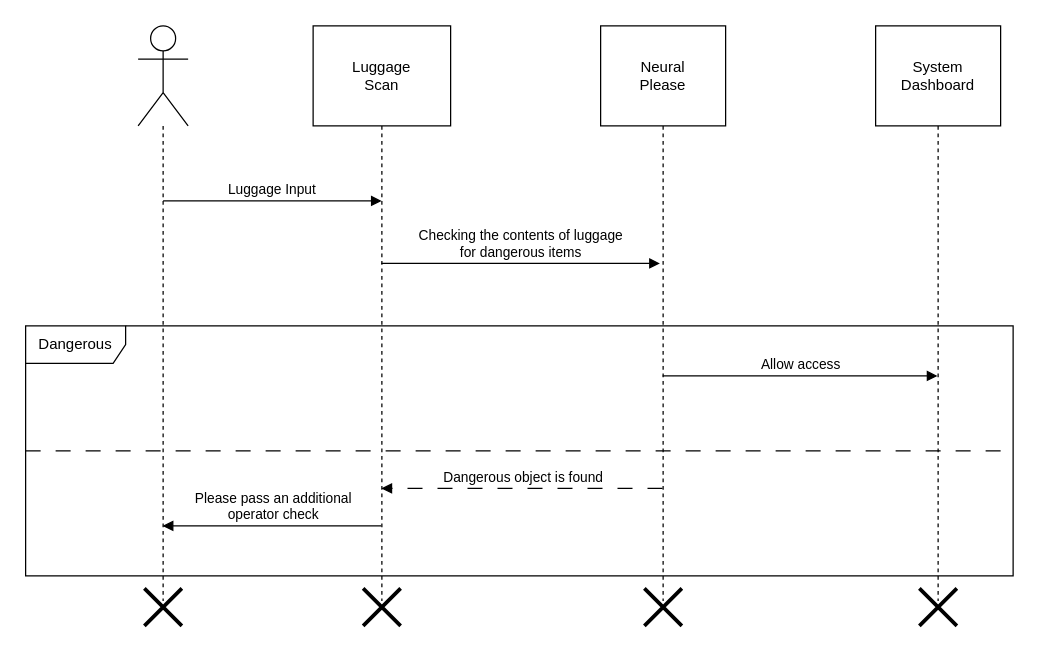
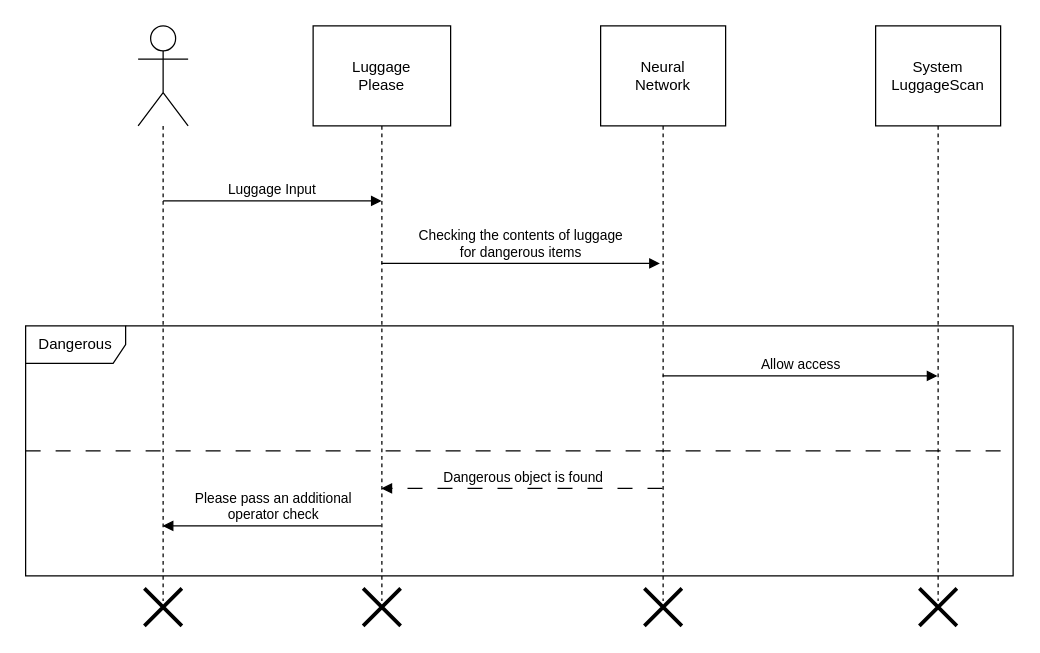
(382, 76) -> (382, 76)
(663, 76) -> (663, 76)
(938, 76) -> (938, 76)
